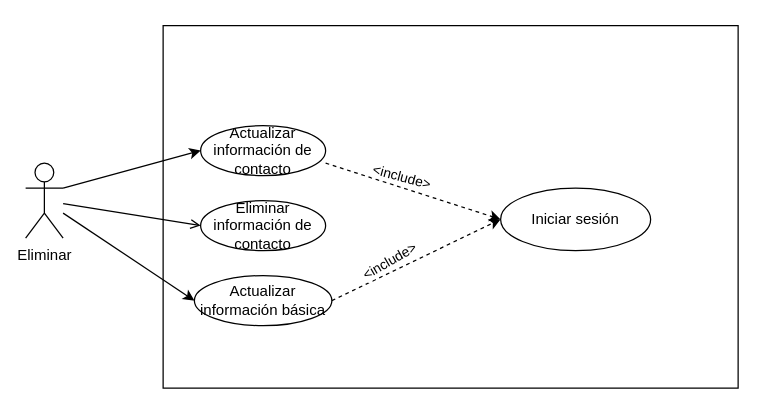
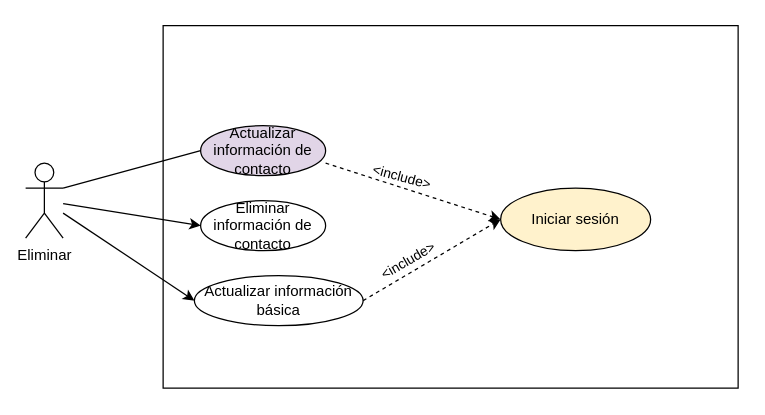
(263, 151) -> (263, 151)
(191, 153) -> (195, 152)
(576, 219) -> (576, 219)
(192, 224) -> (190, 224)
(263, 301) -> (279, 301)
